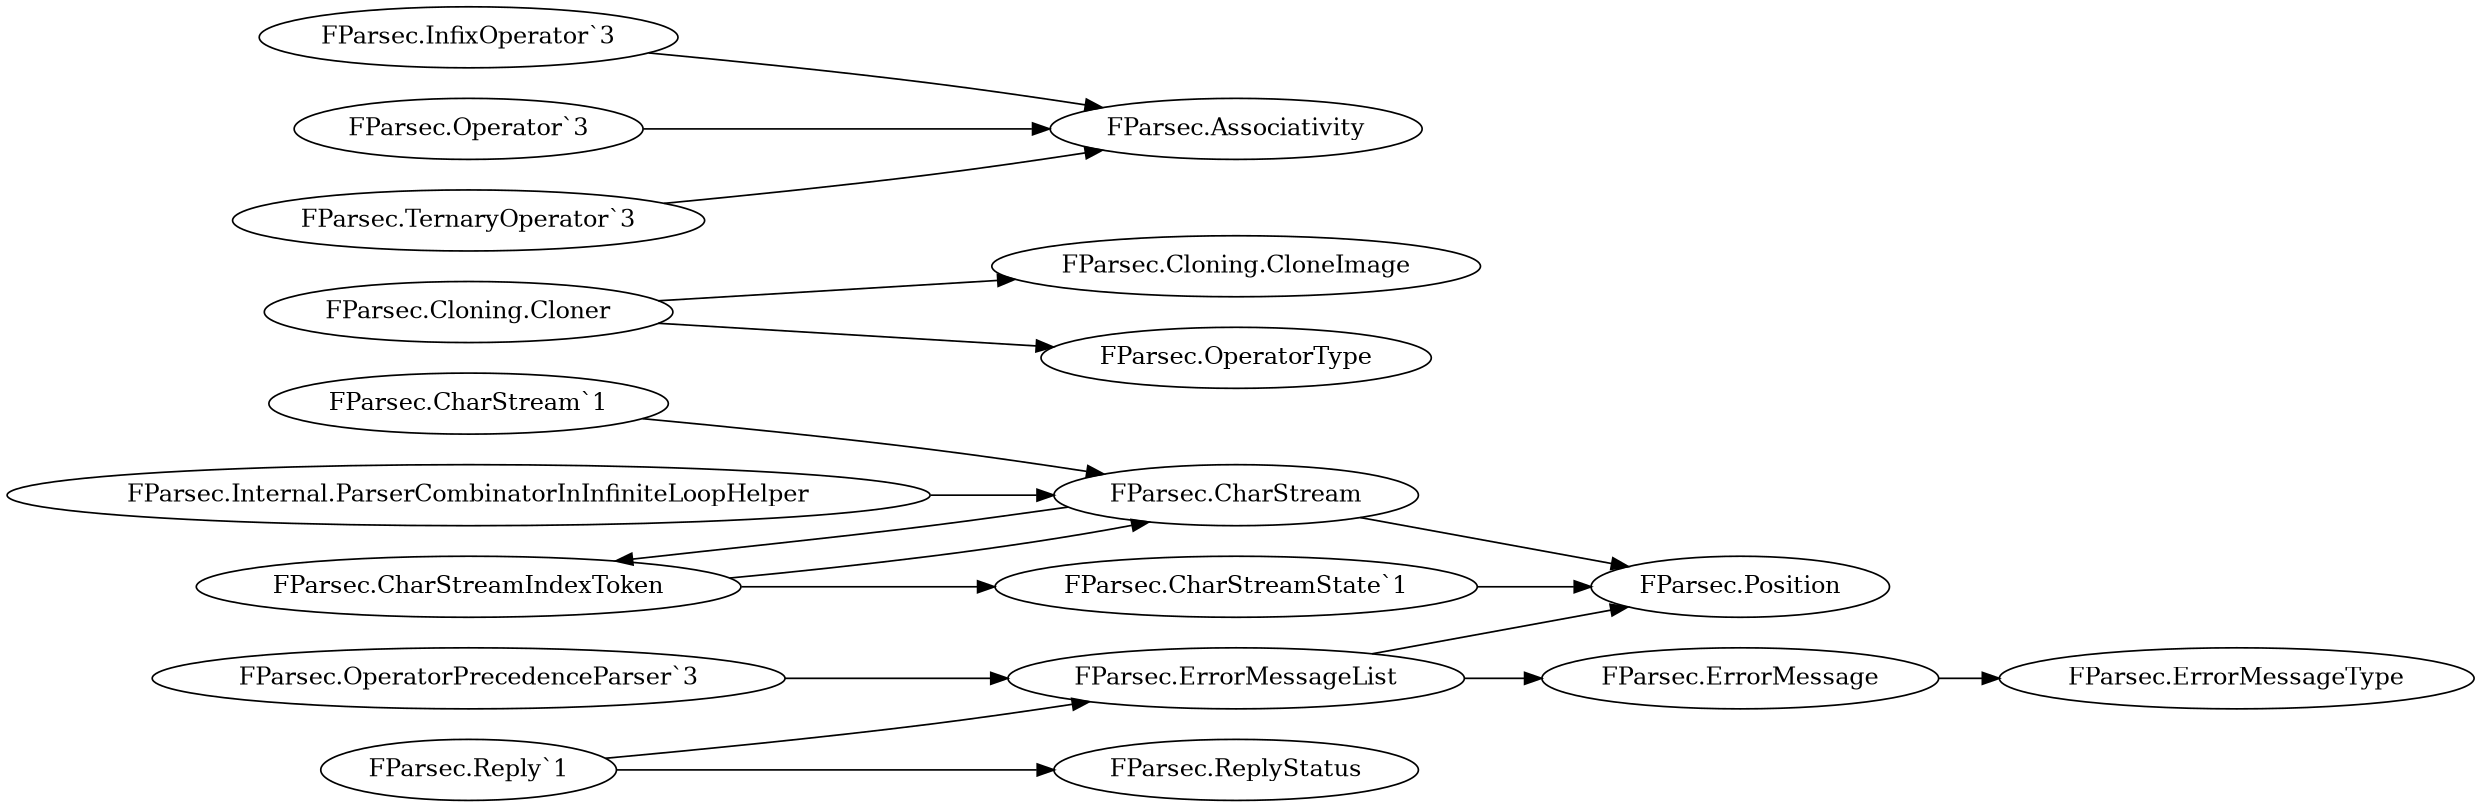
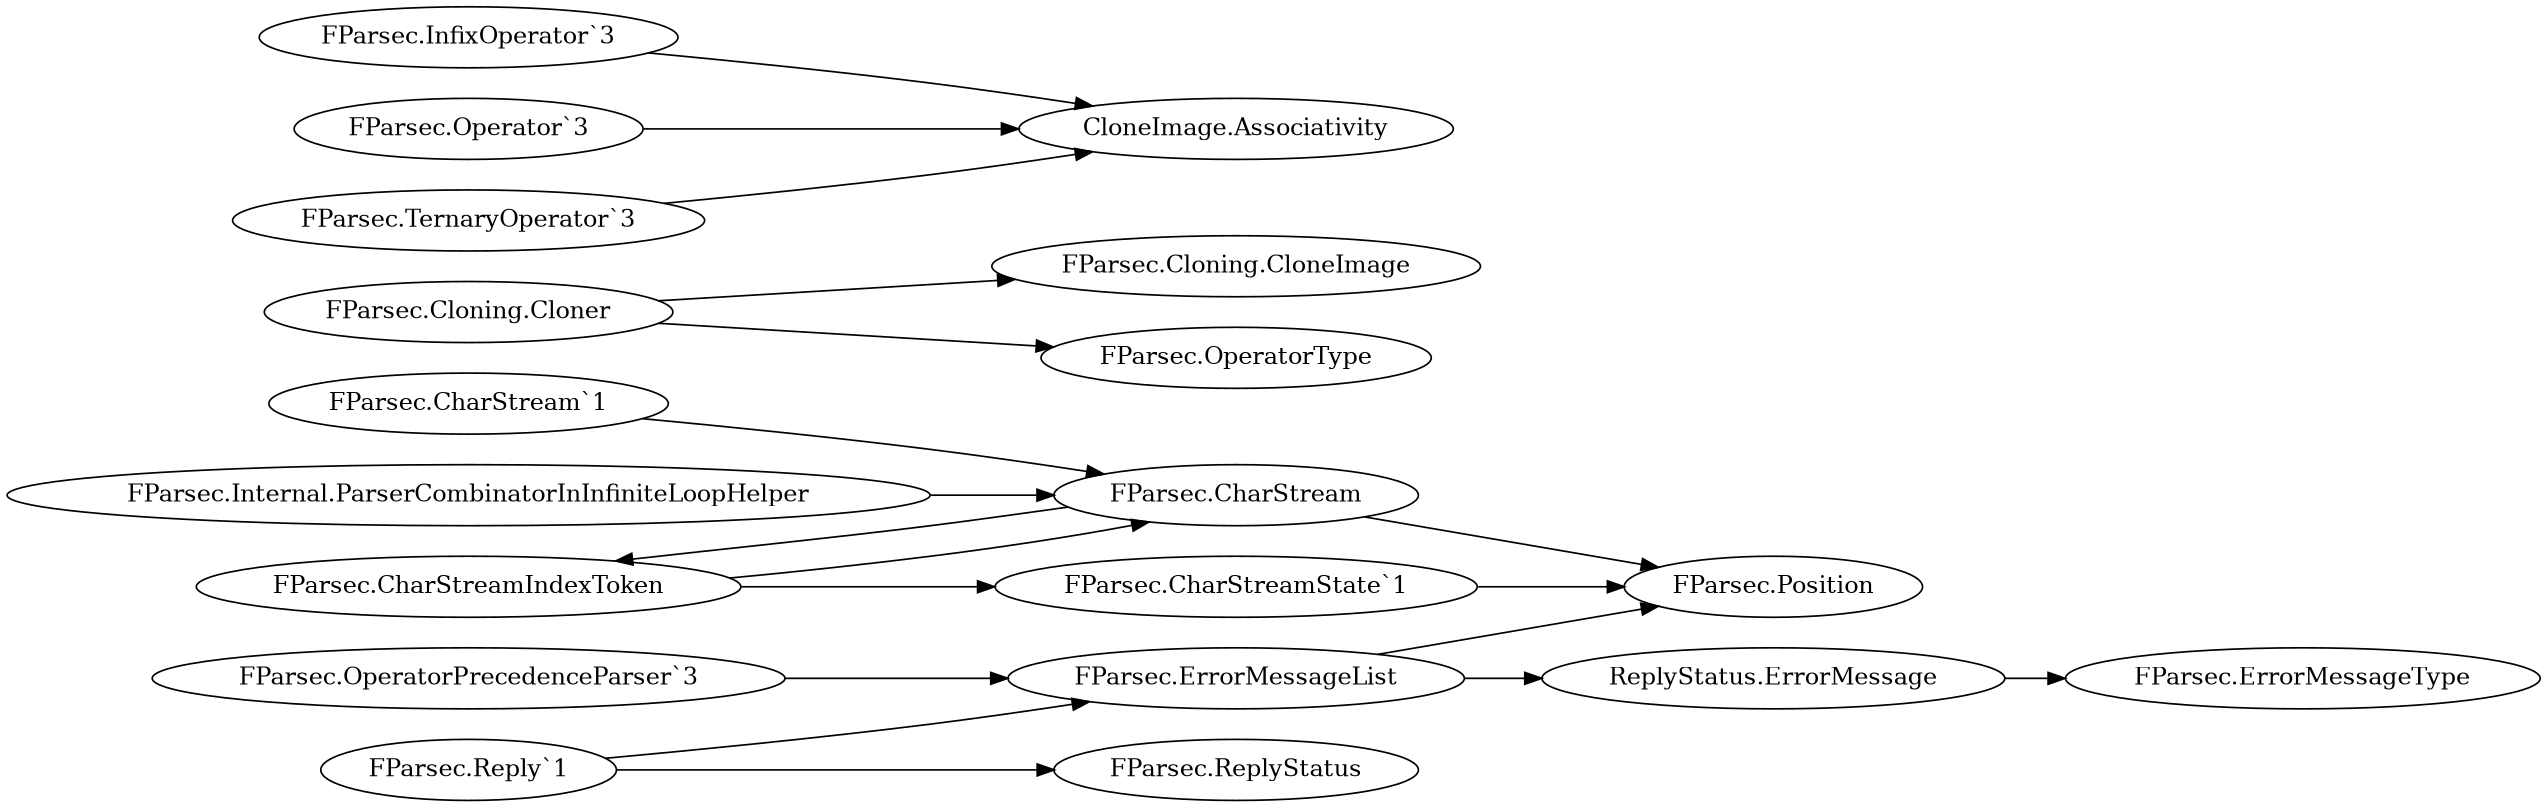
(1236, 129) -> (1236, 129)
(1740, 678) -> (1773, 678)
